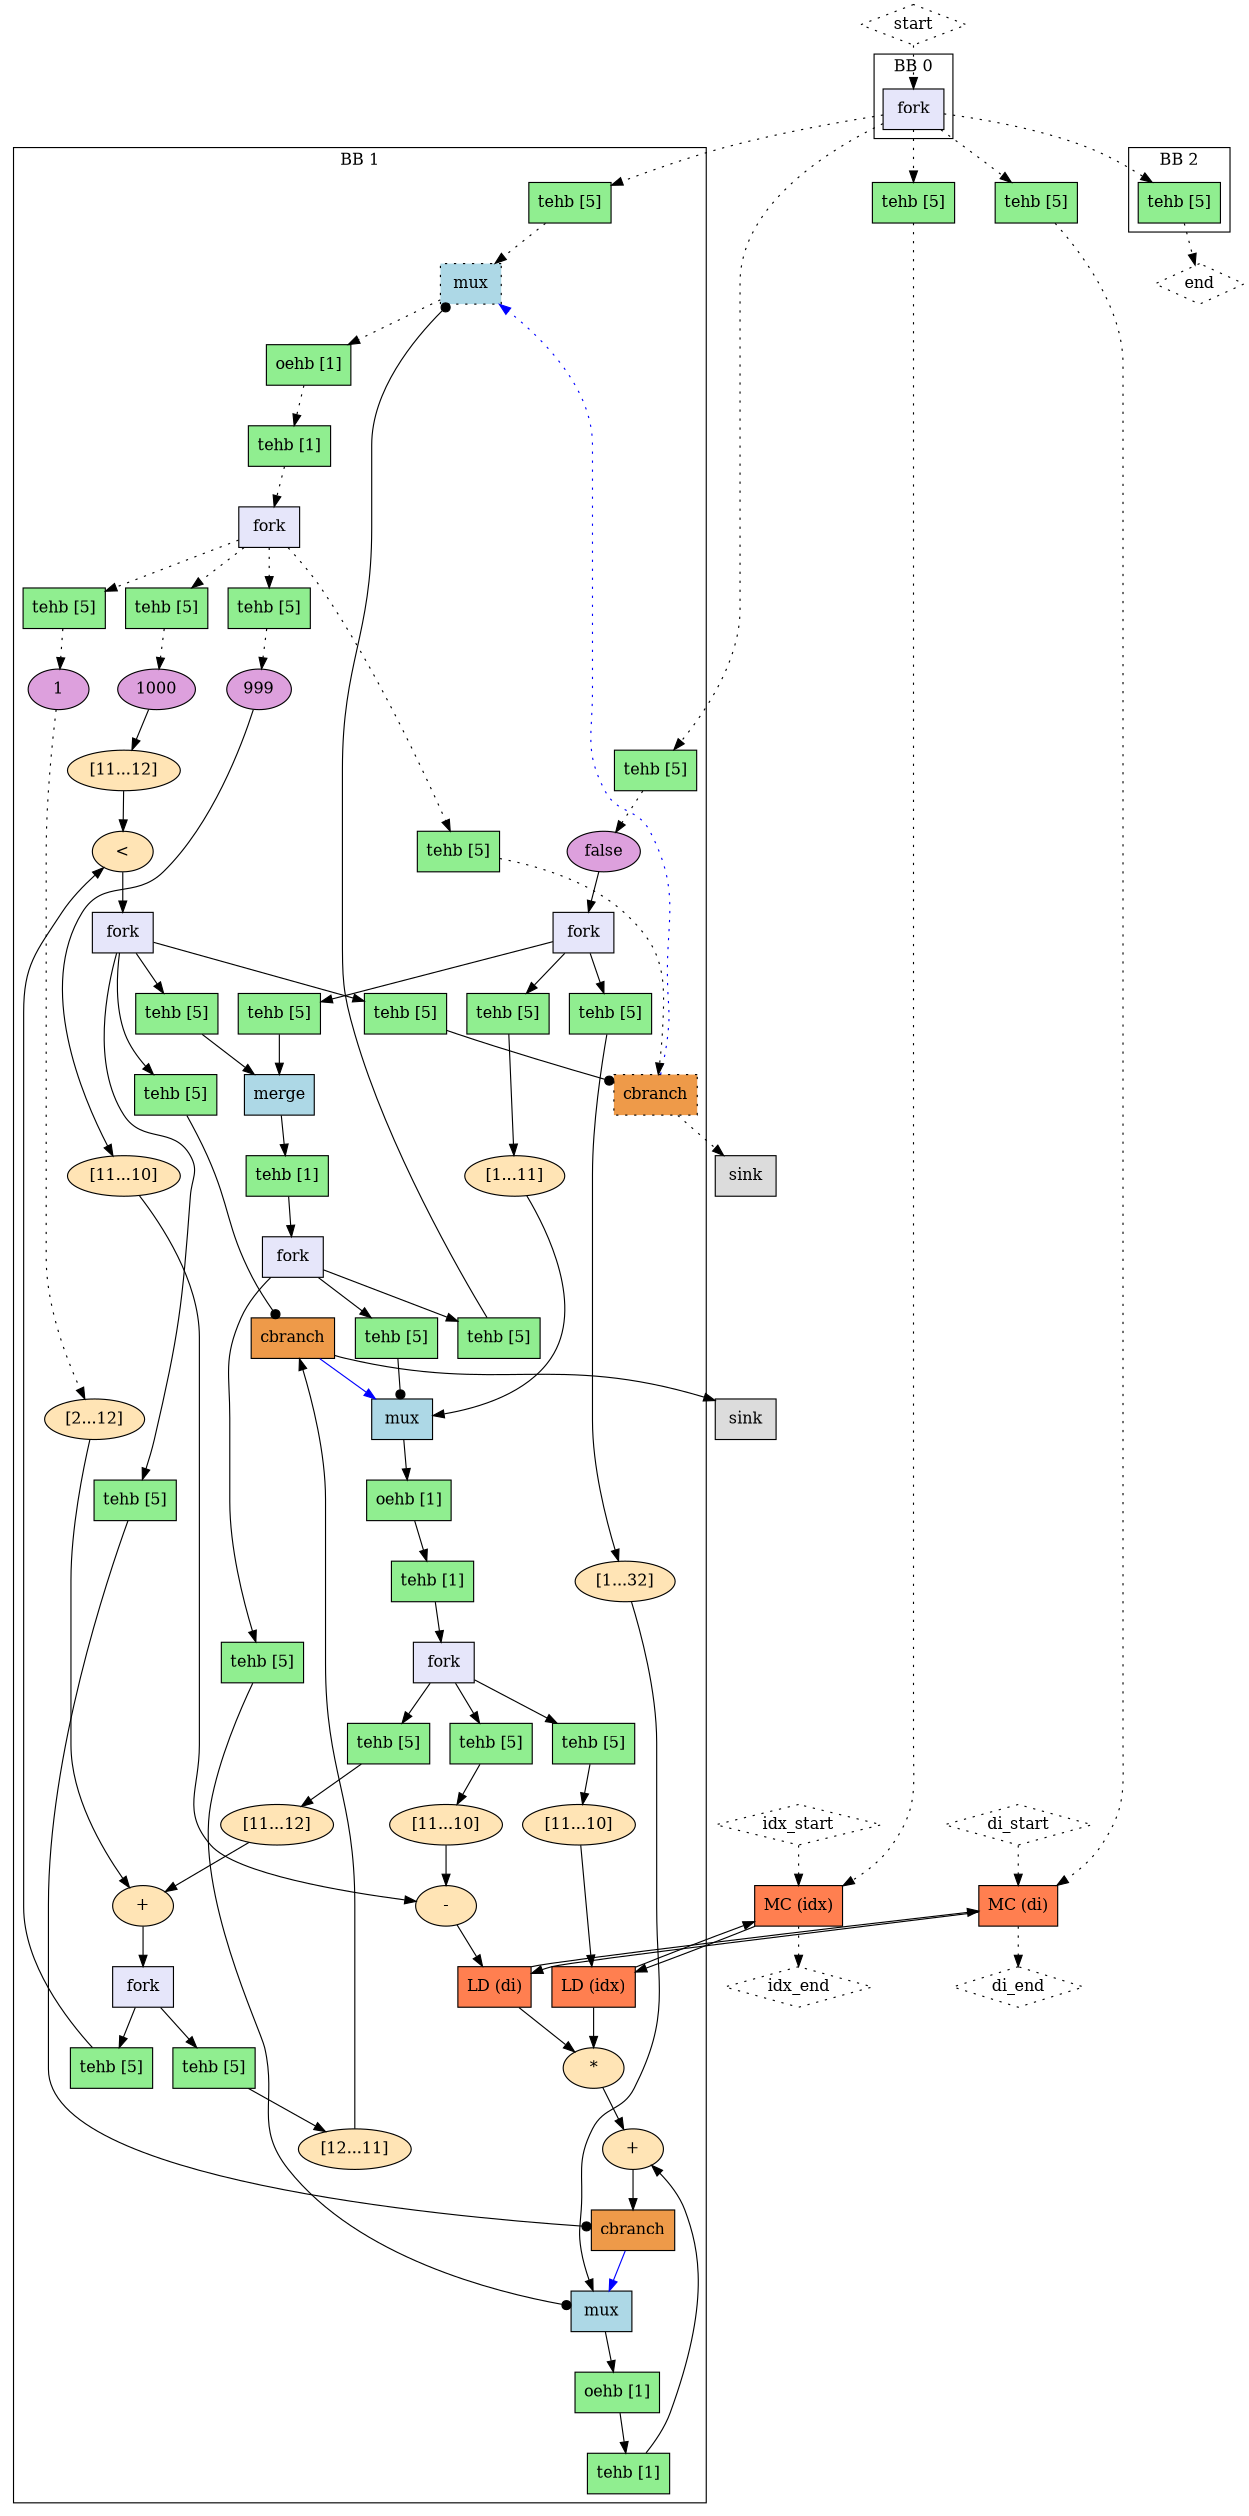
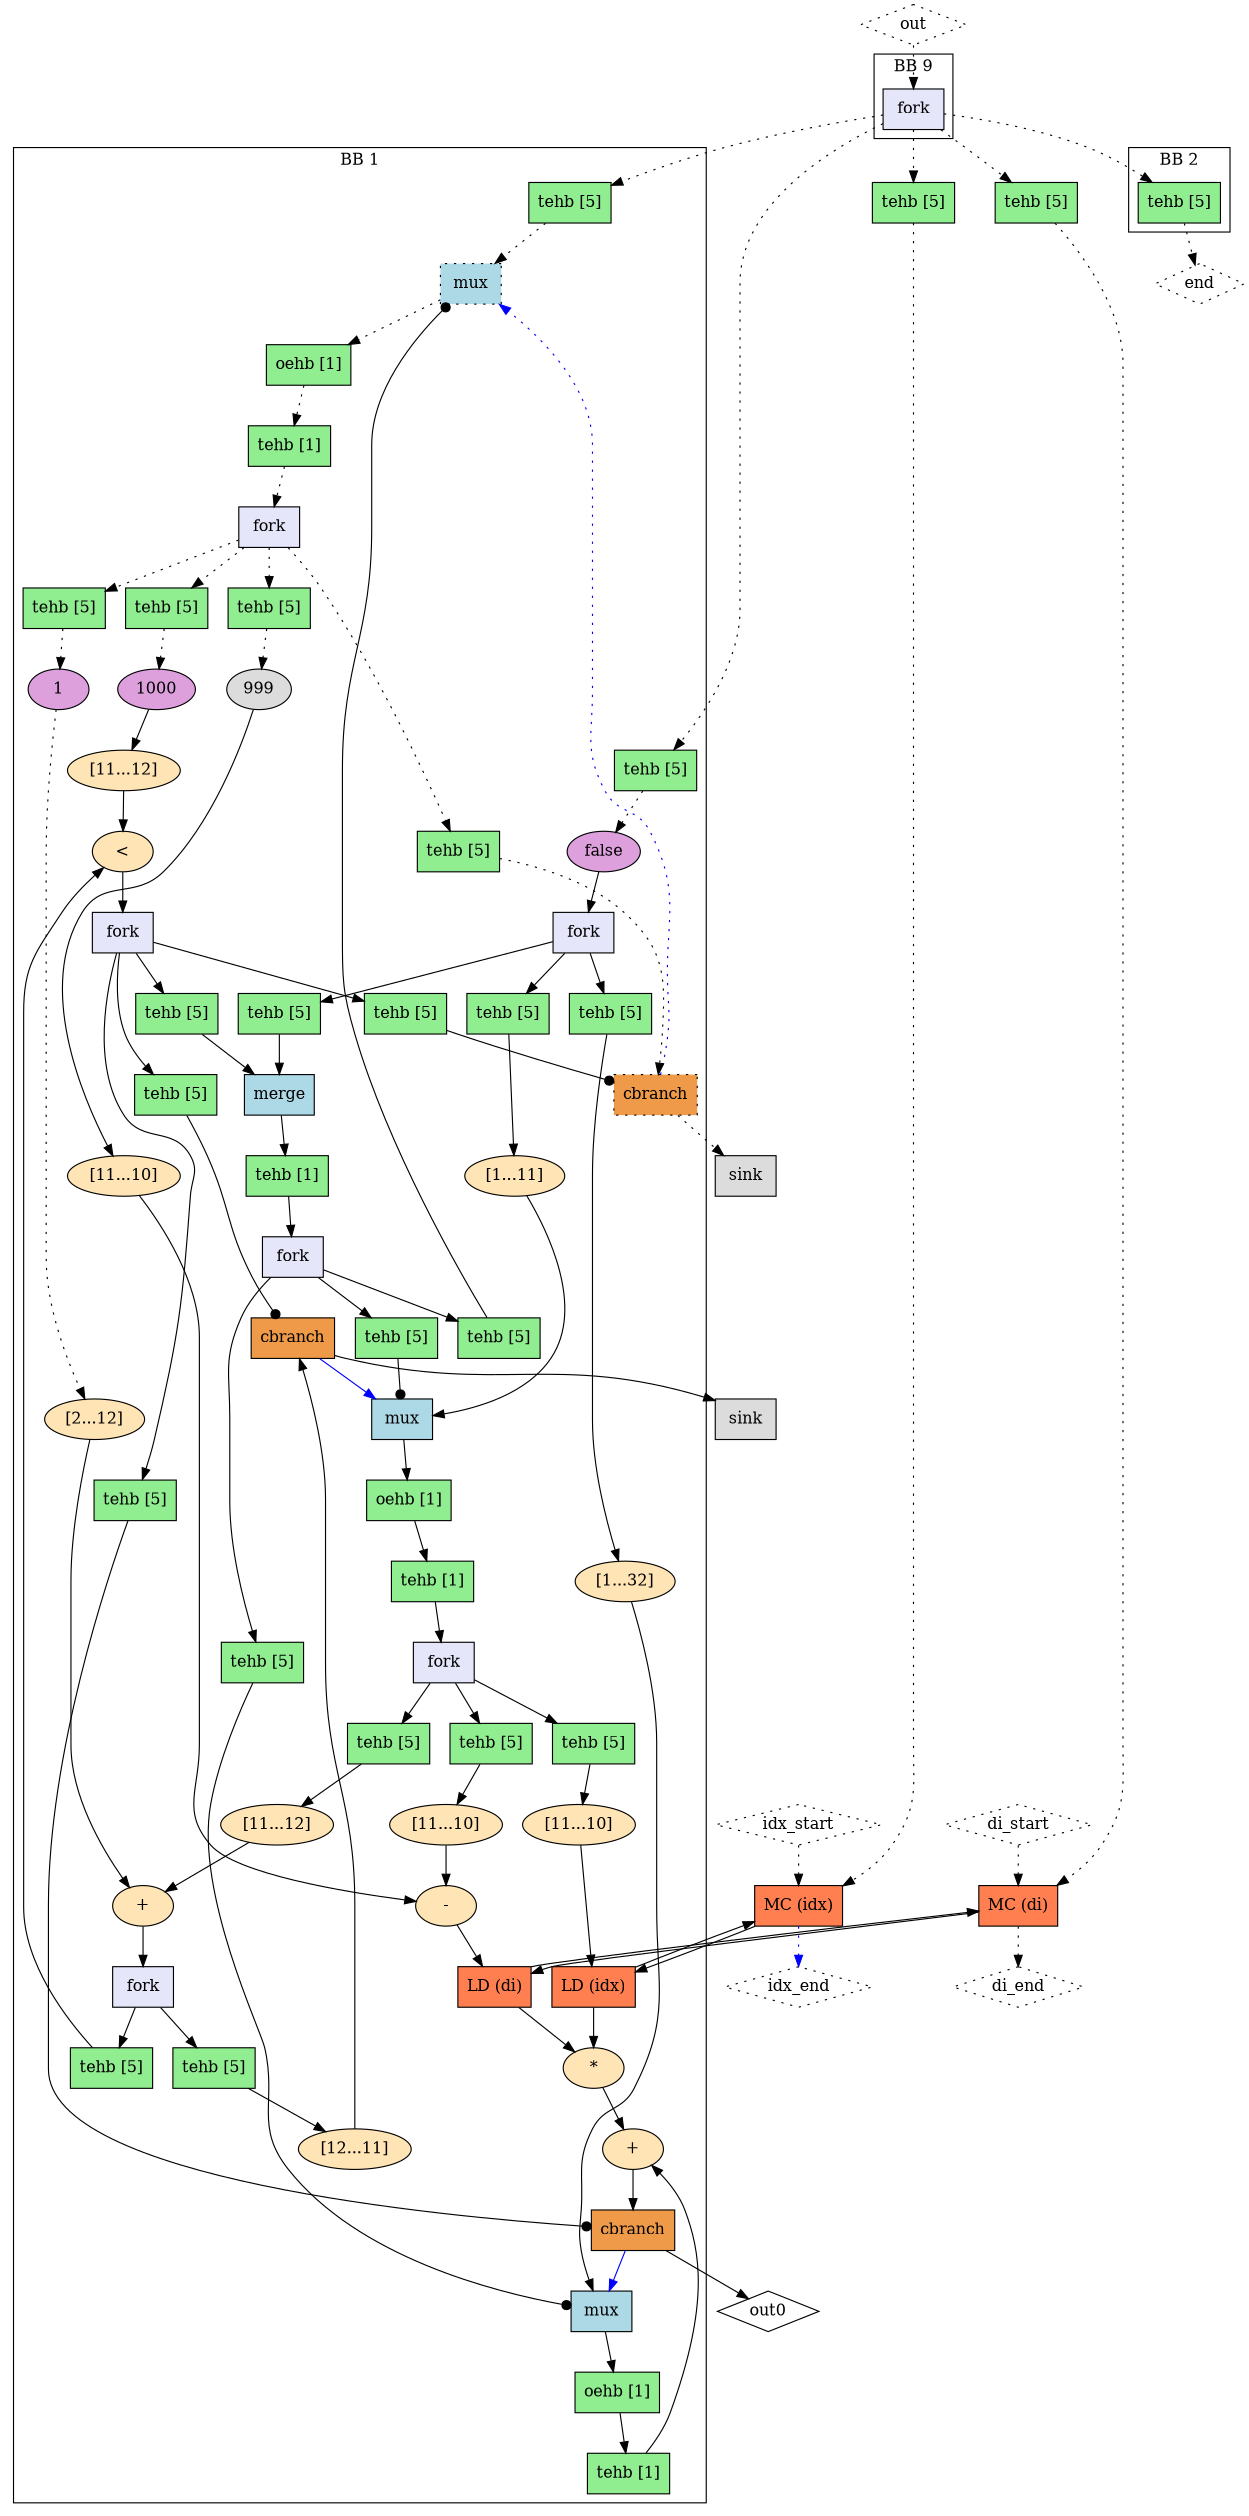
(914, 25) -> (914, 25)
(914, 67) -> (914, 67)
(259, 689) -> (259, 689)
(799, 1942) -> (799, 1942)
none -> (768, 2311)
